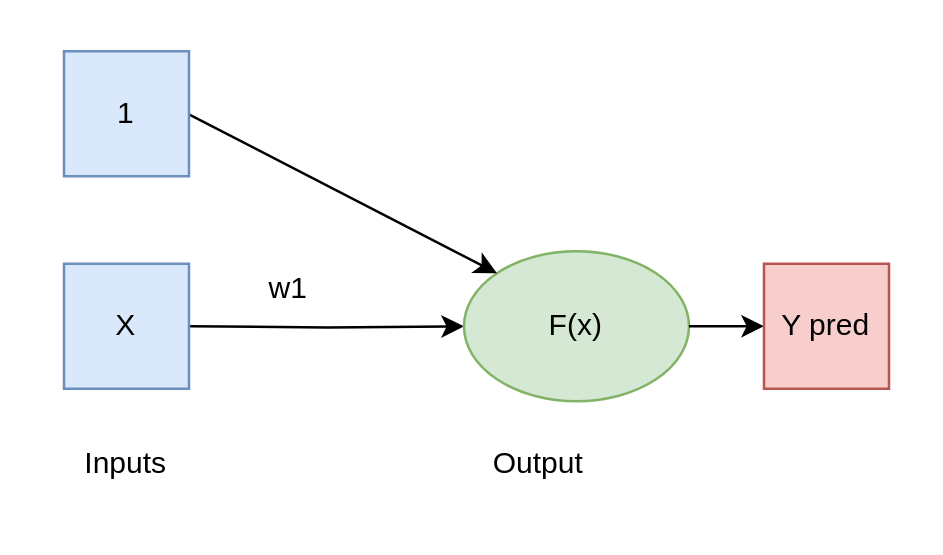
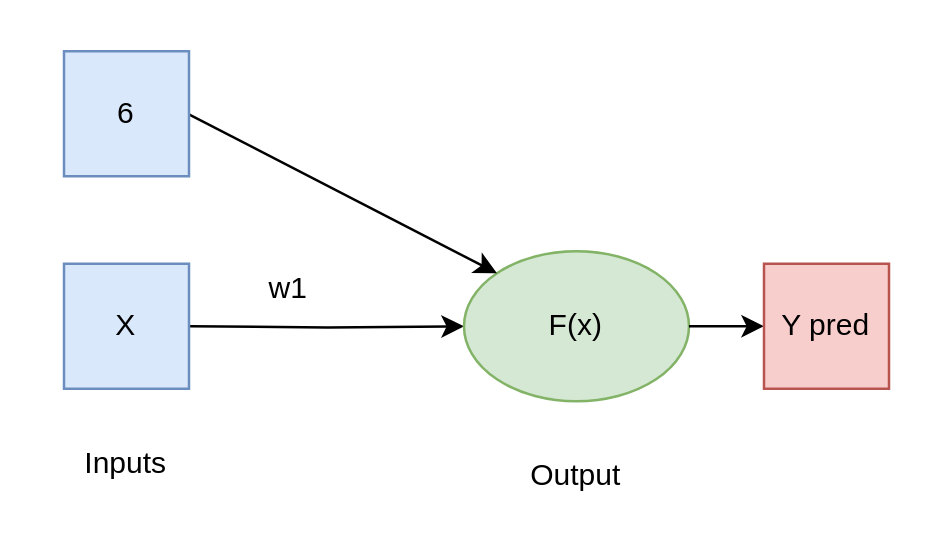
(126, 114) -> (126, 114)
(539, 464) -> (576, 476)
